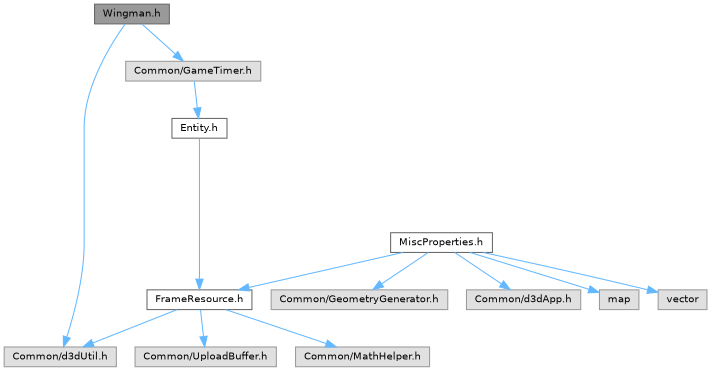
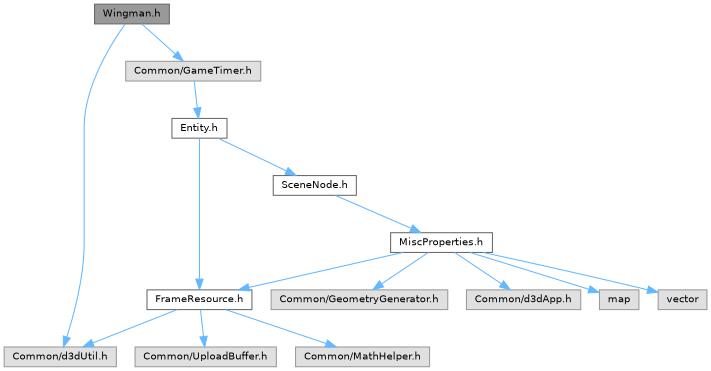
none -> (315, 185)
